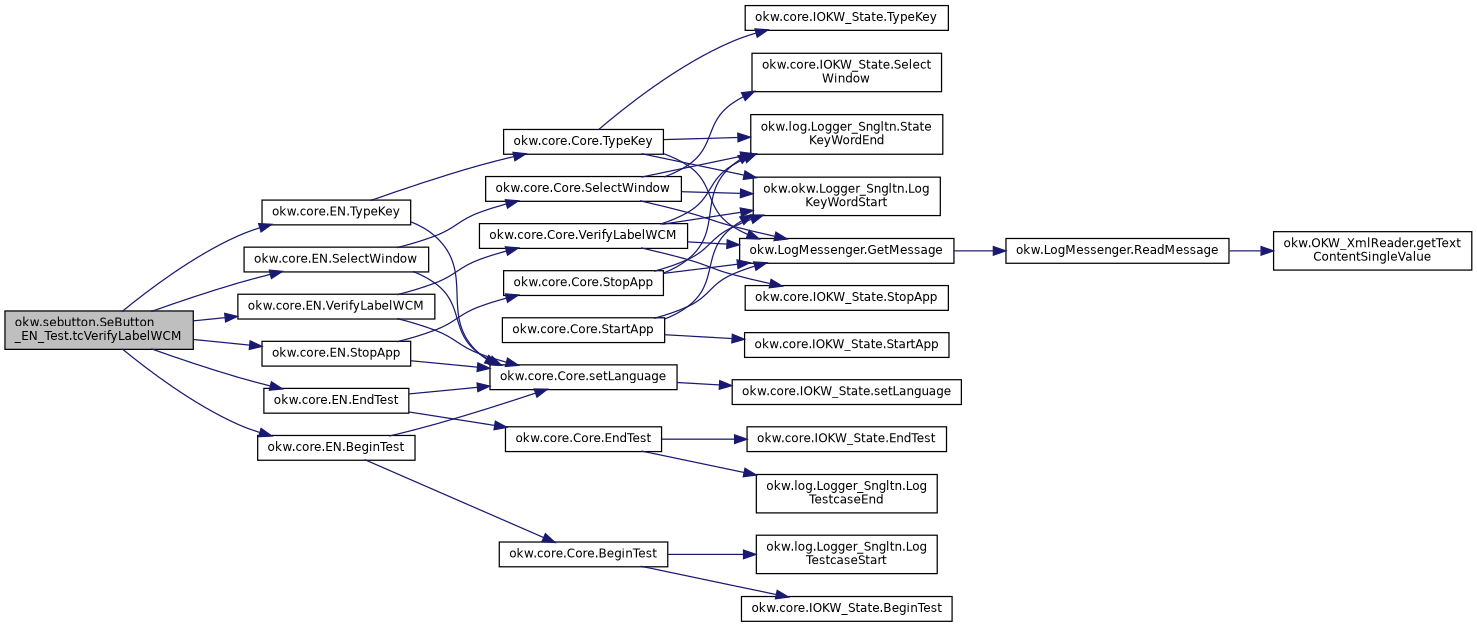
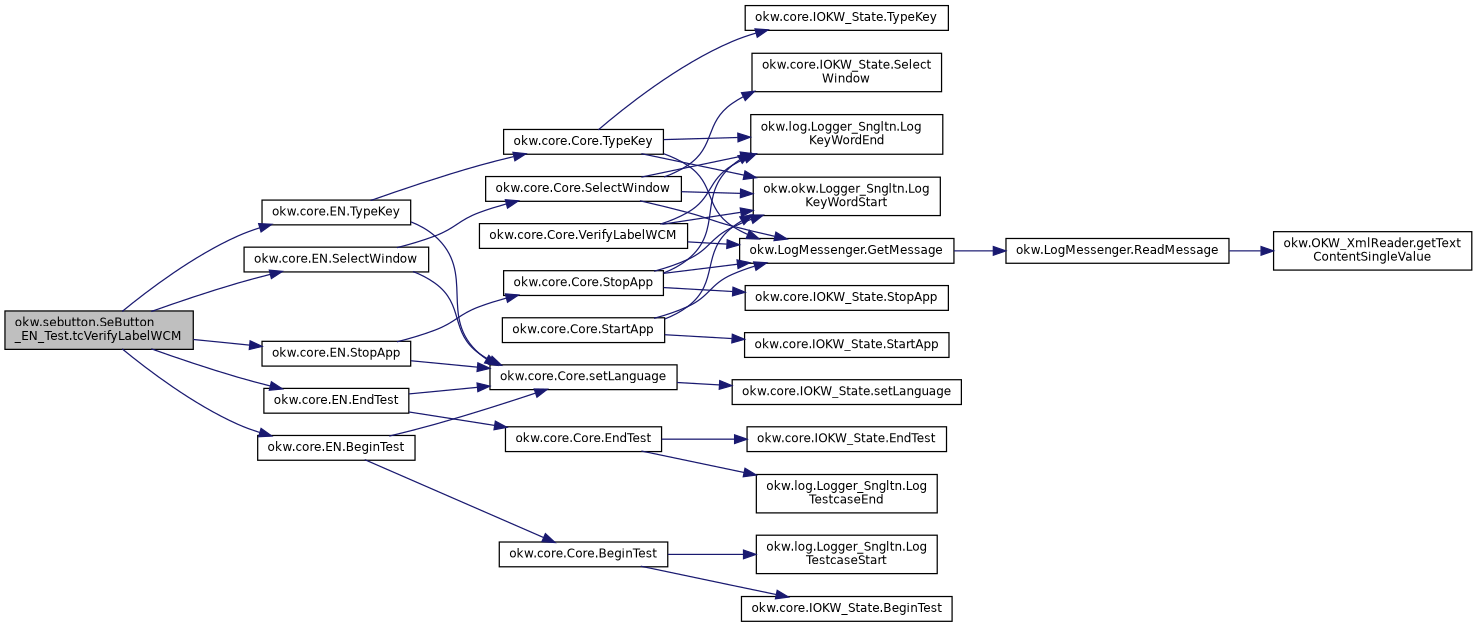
(847, 134) -> (847, 134)
(674, 256) -> (693, 289)
(336, 307) -> none
